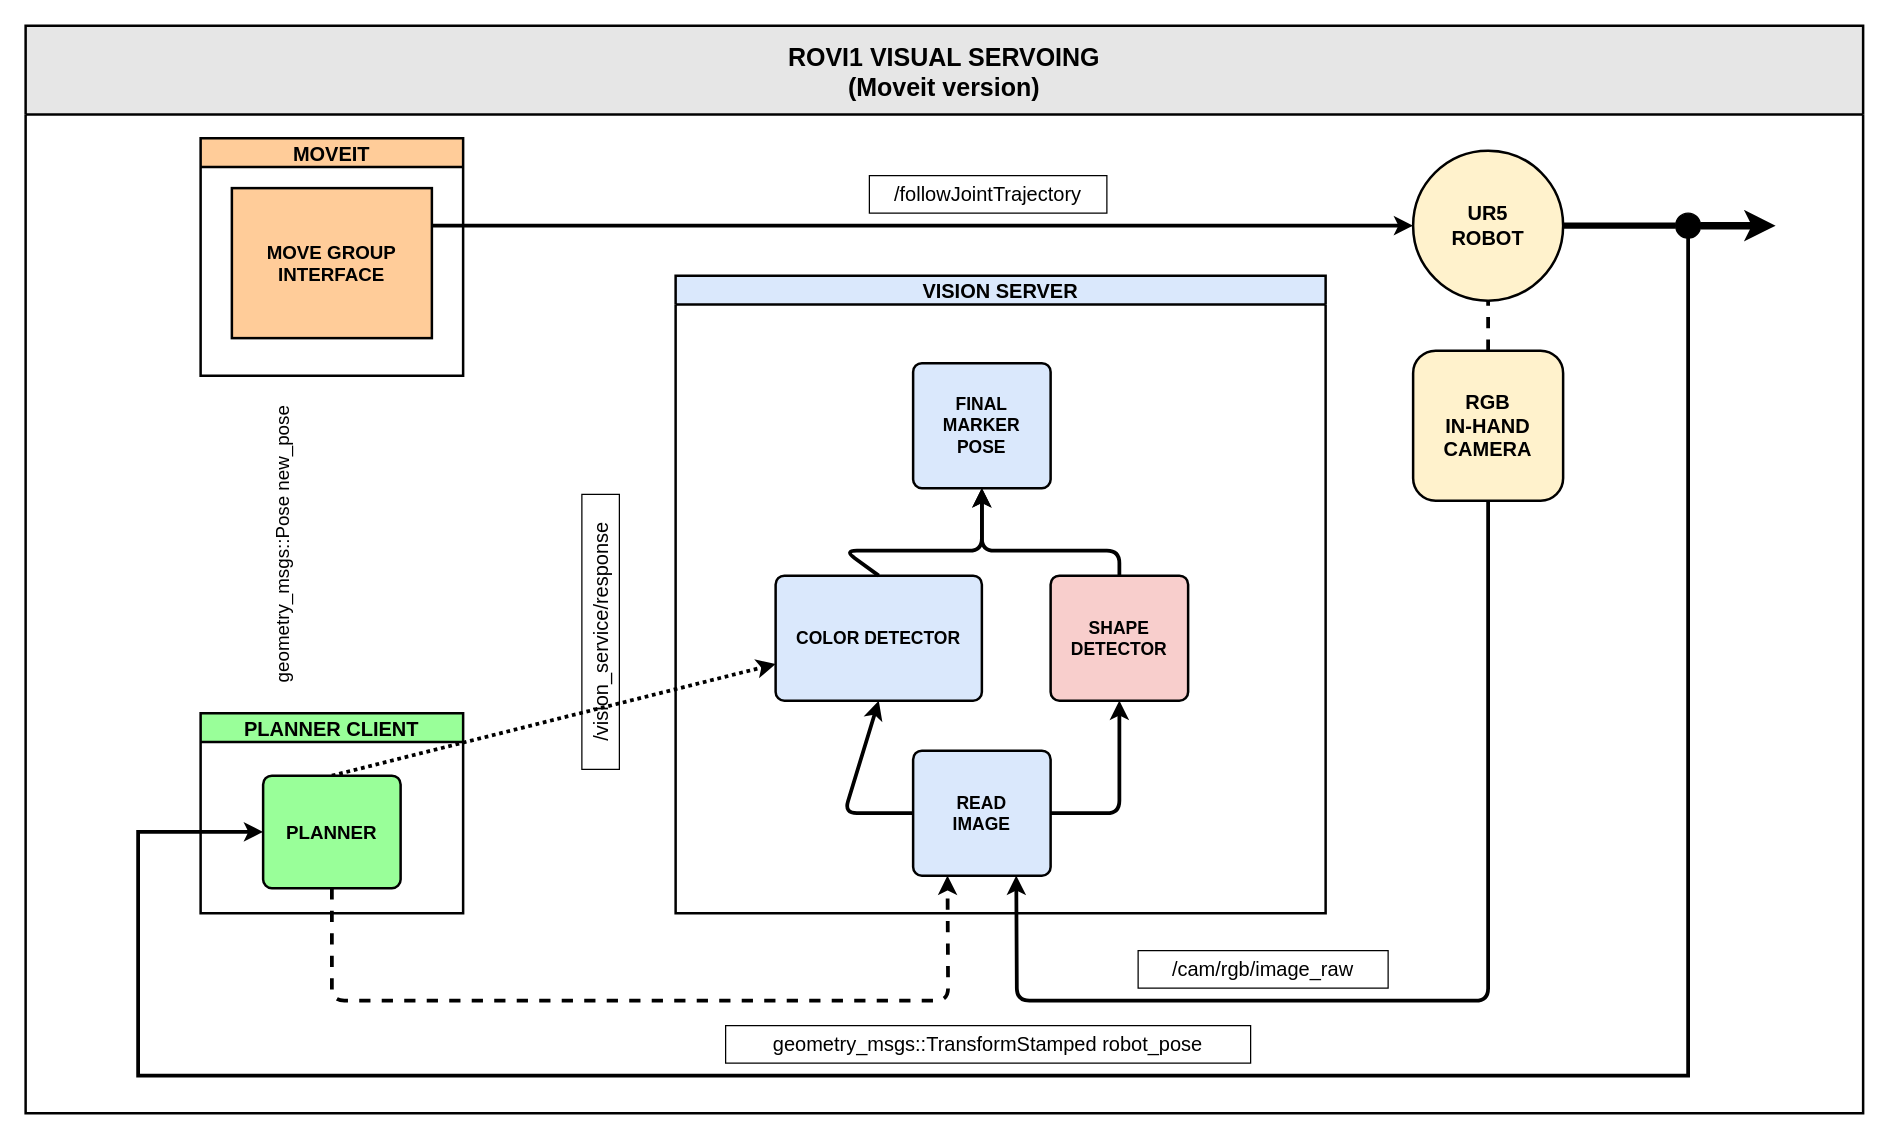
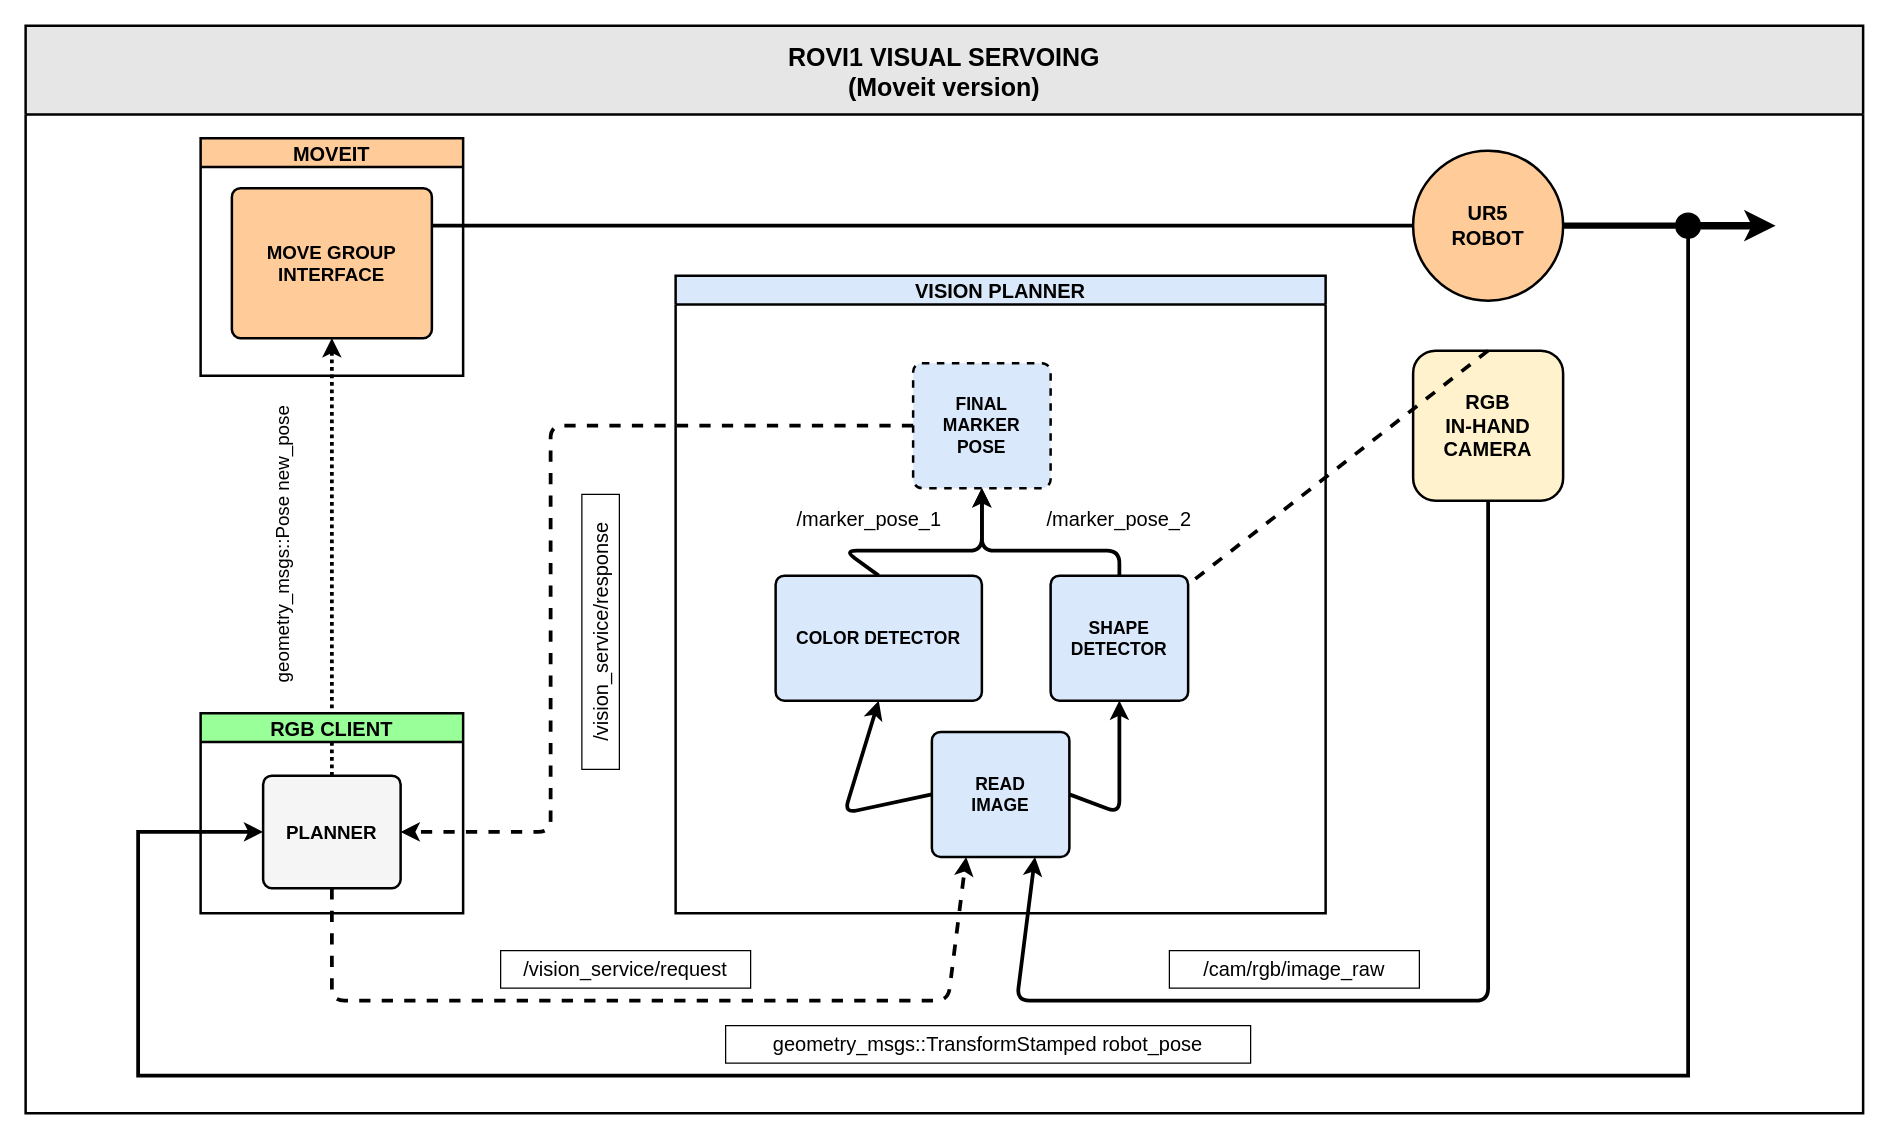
(988, 194) -> none
(1397, 226) -> (1404, 226)
(1488, 226) -> (1488, 226)
(332, 263) -> (332, 263)
(1000, 291) -> (1000, 291)
(1488, 344) -> (1341, 465)
(982, 426) -> (982, 426)
none -> (869, 519)
none -> (1119, 519)
(1119, 638) -> (1119, 638)
none -> (551, 716)
(548, 721) -> (332, 530)
(331, 729) -> (331, 729)
(982, 813) -> (1001, 794)
(332, 832) -> (332, 832)
none -> (626, 969)
(1263, 969) -> (1294, 969)
